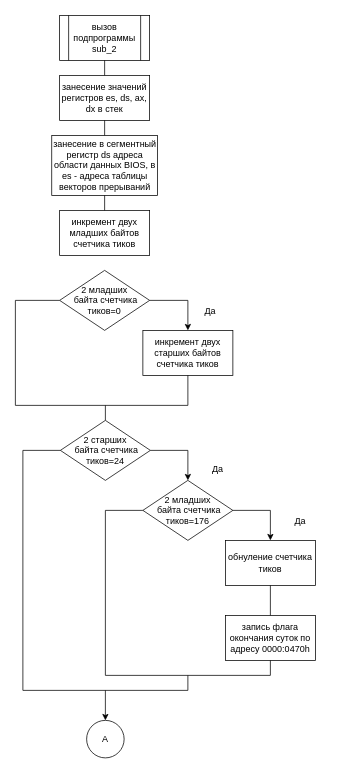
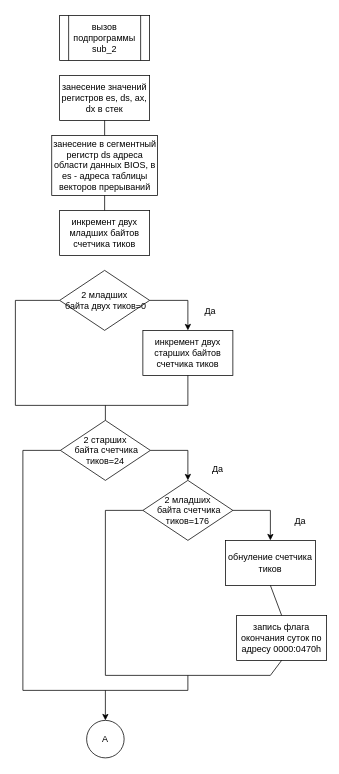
(105, 68) -> none
(105, 300) -> (105, 300)
(270, 638) -> (282, 638)
